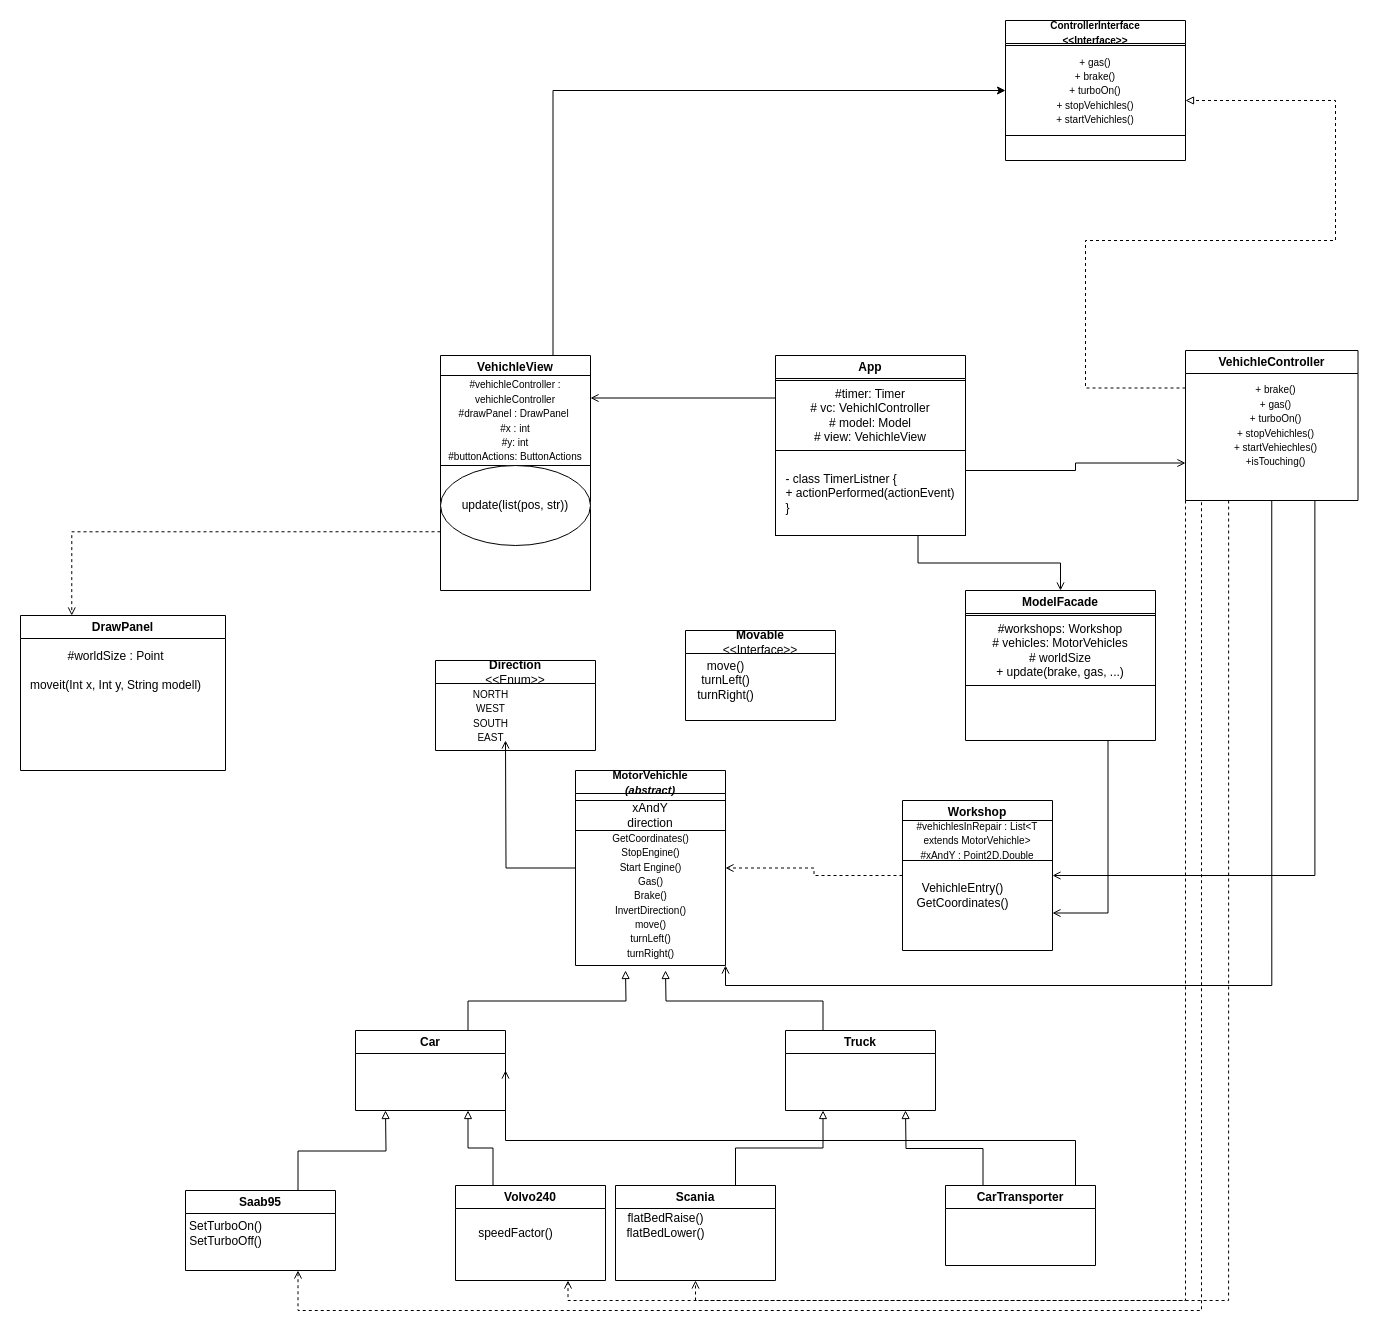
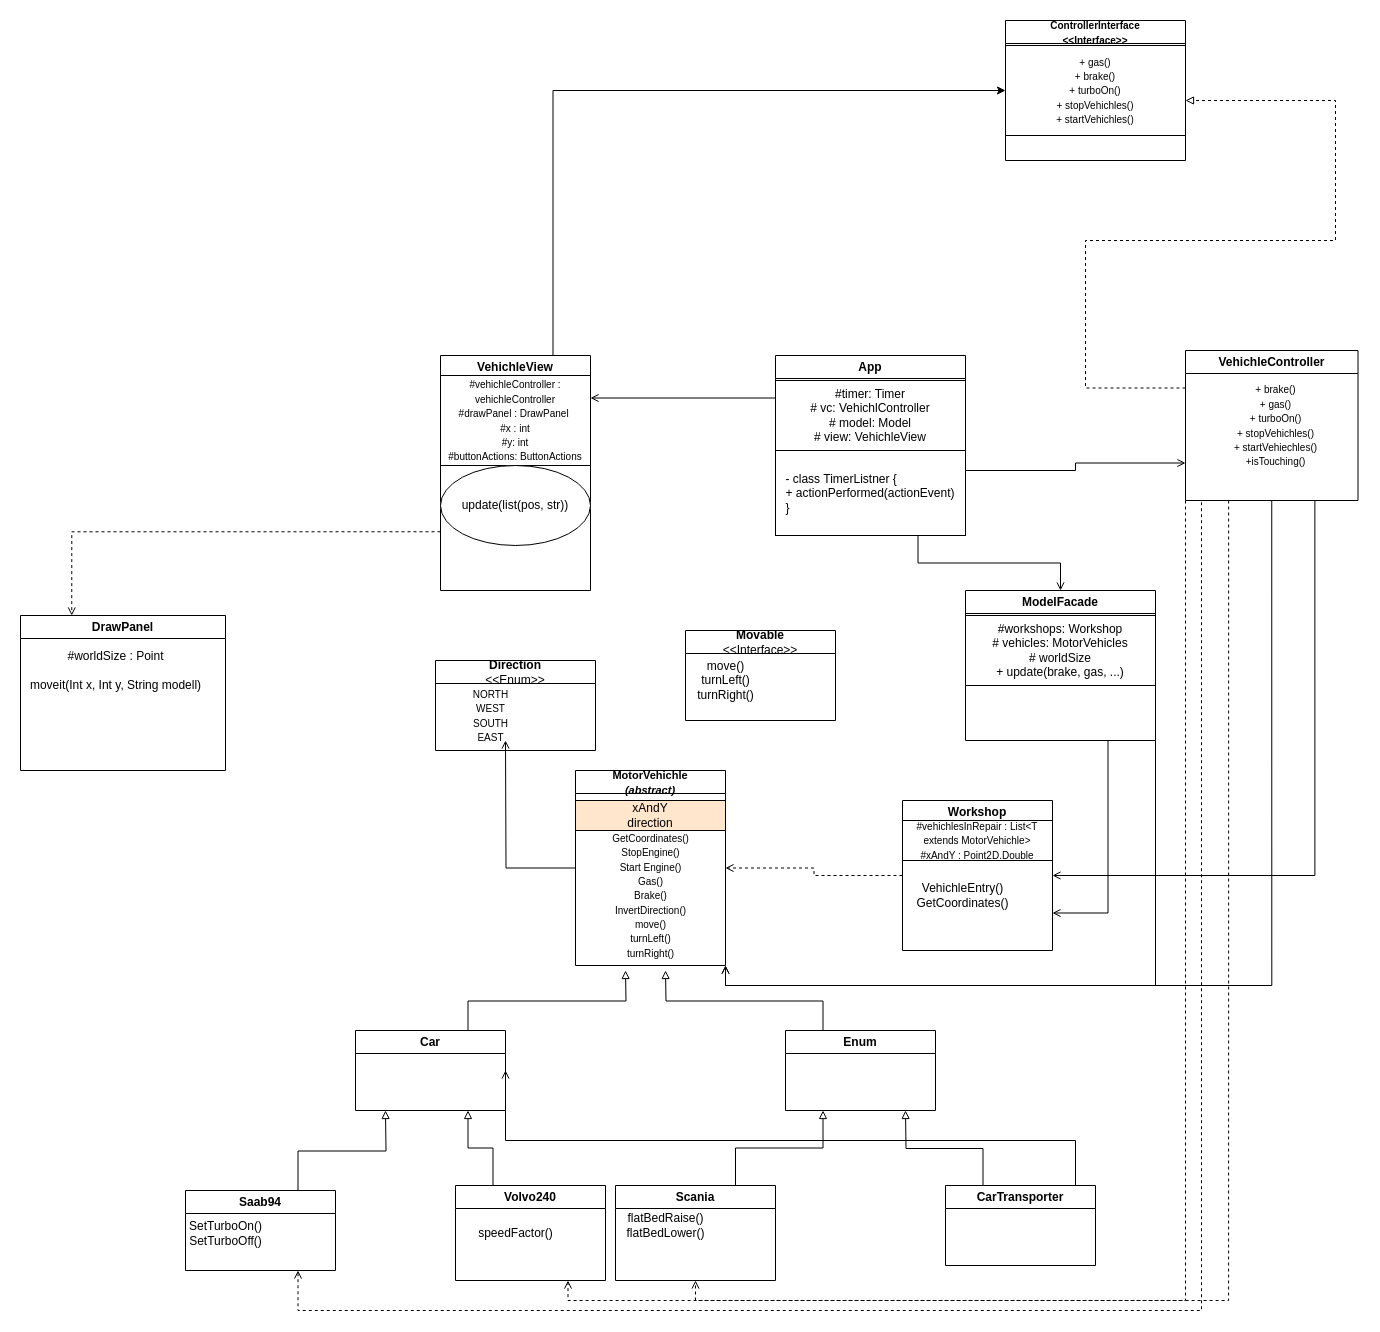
(651, 816) -> (651, 816)
none -> (1156, 862)
(861, 1043) -> (861, 1043)
(261, 1203) -> (261, 1203)
